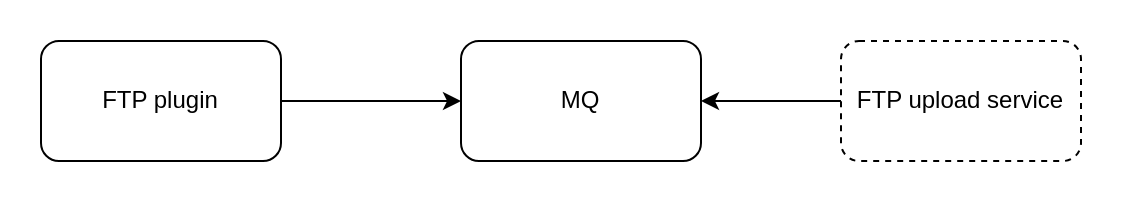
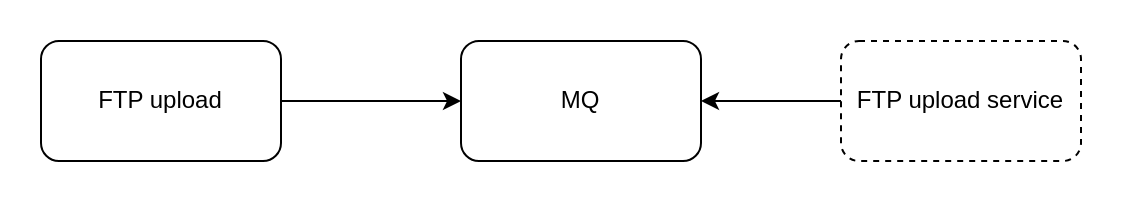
(161, 101) -> (161, 101)
